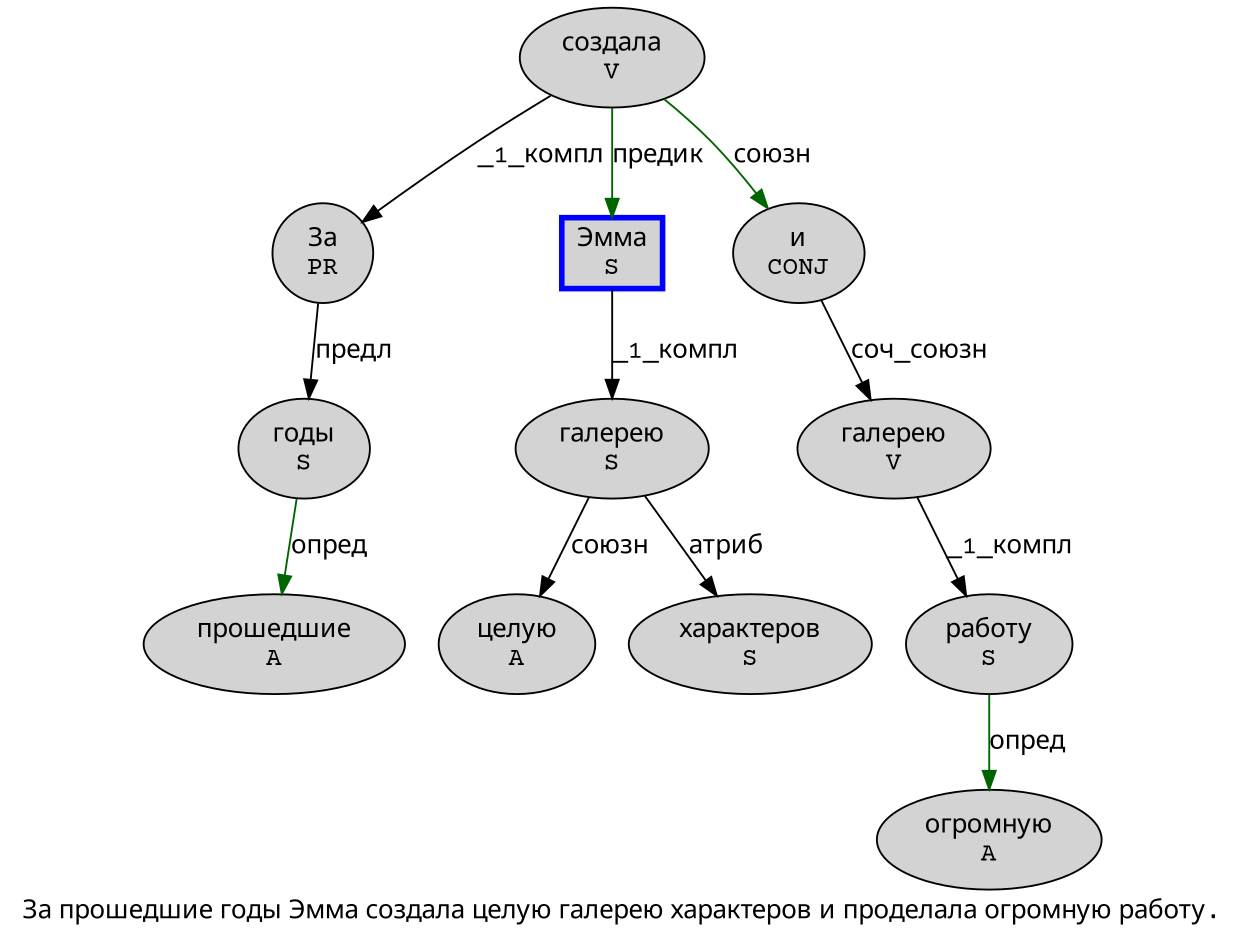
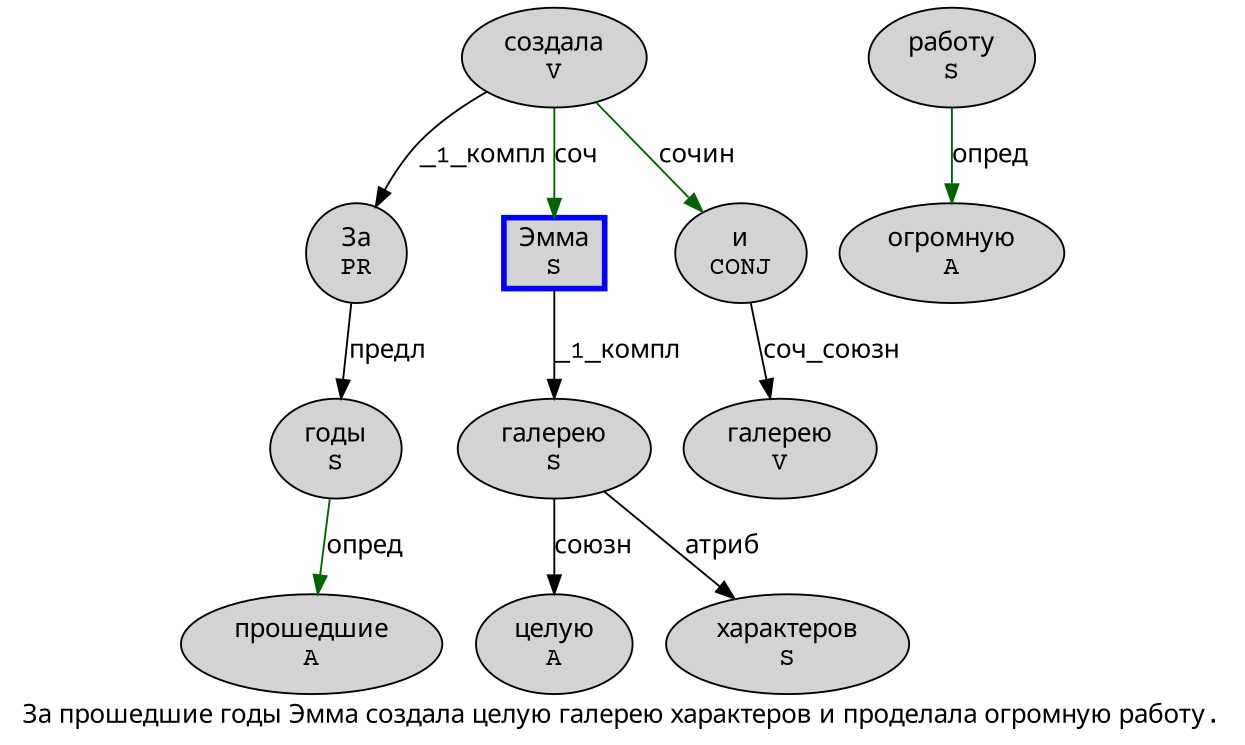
(658, 155) -> (577, 155)
(773, 155) -> (697, 155)
(938, 538) -> none
